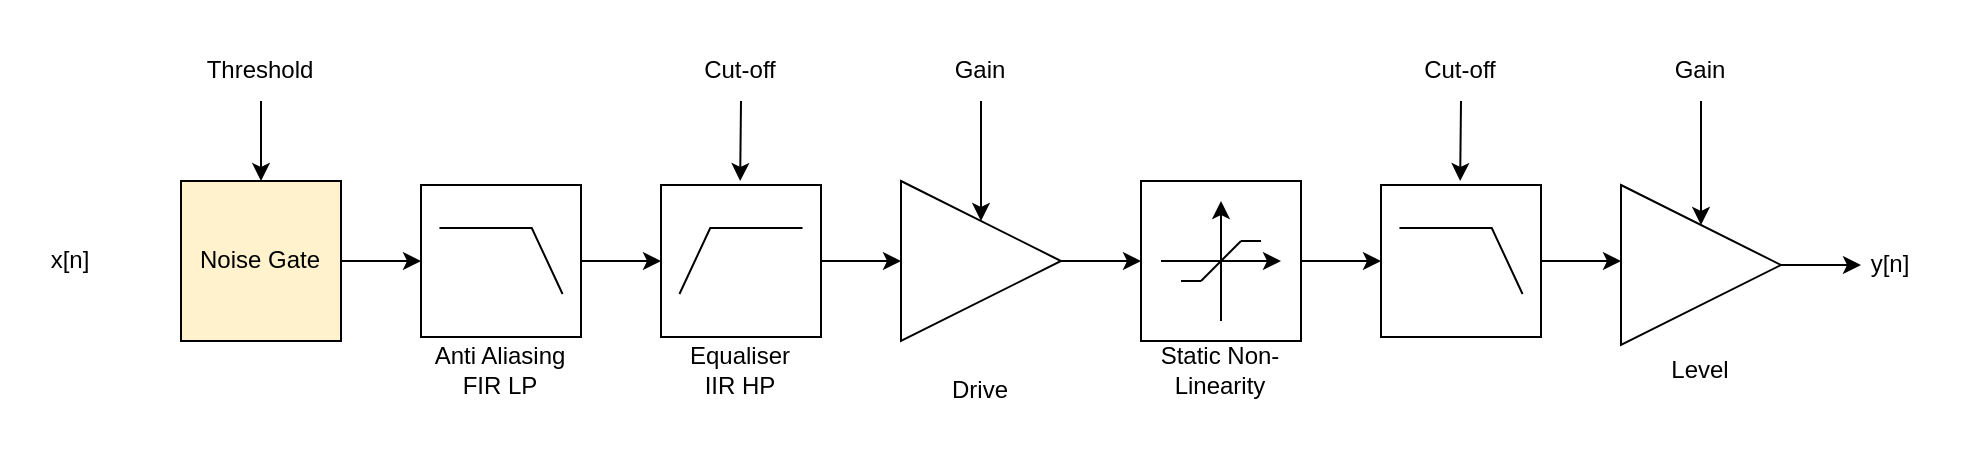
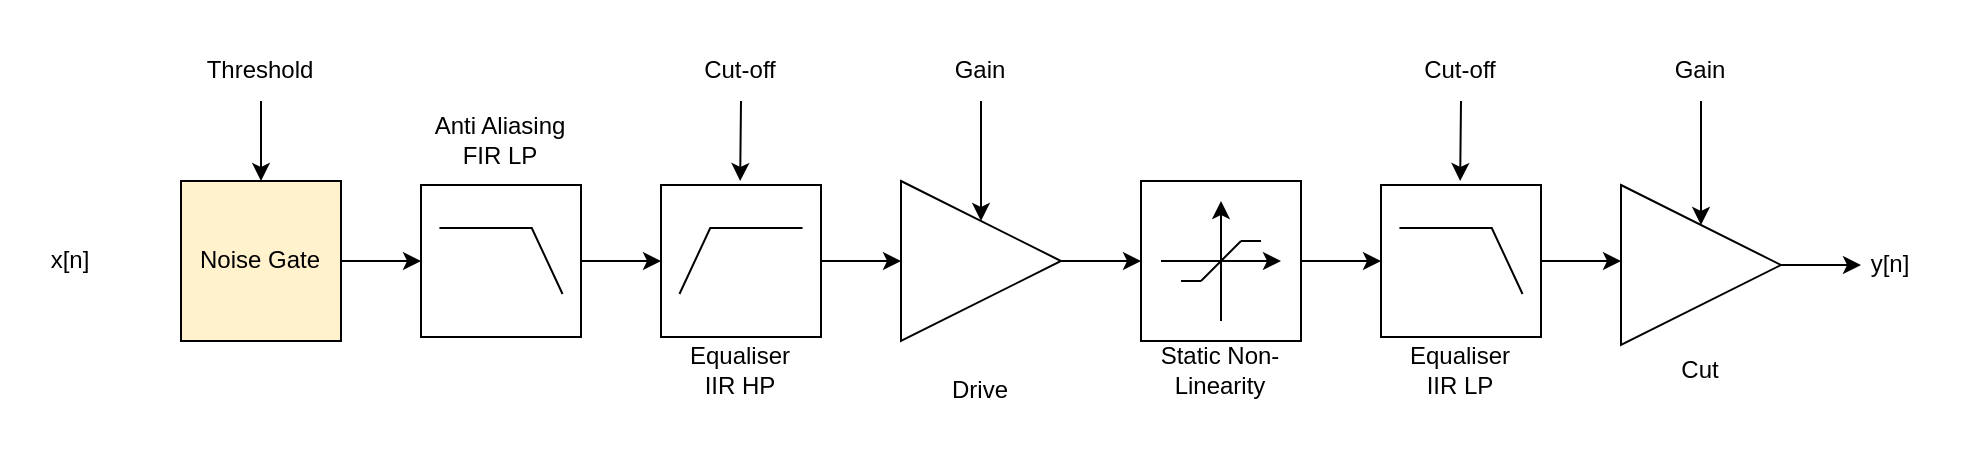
(501, 371) -> (501, 141)
none -> (1461, 371)
(1701, 371) -> (1701, 371)
